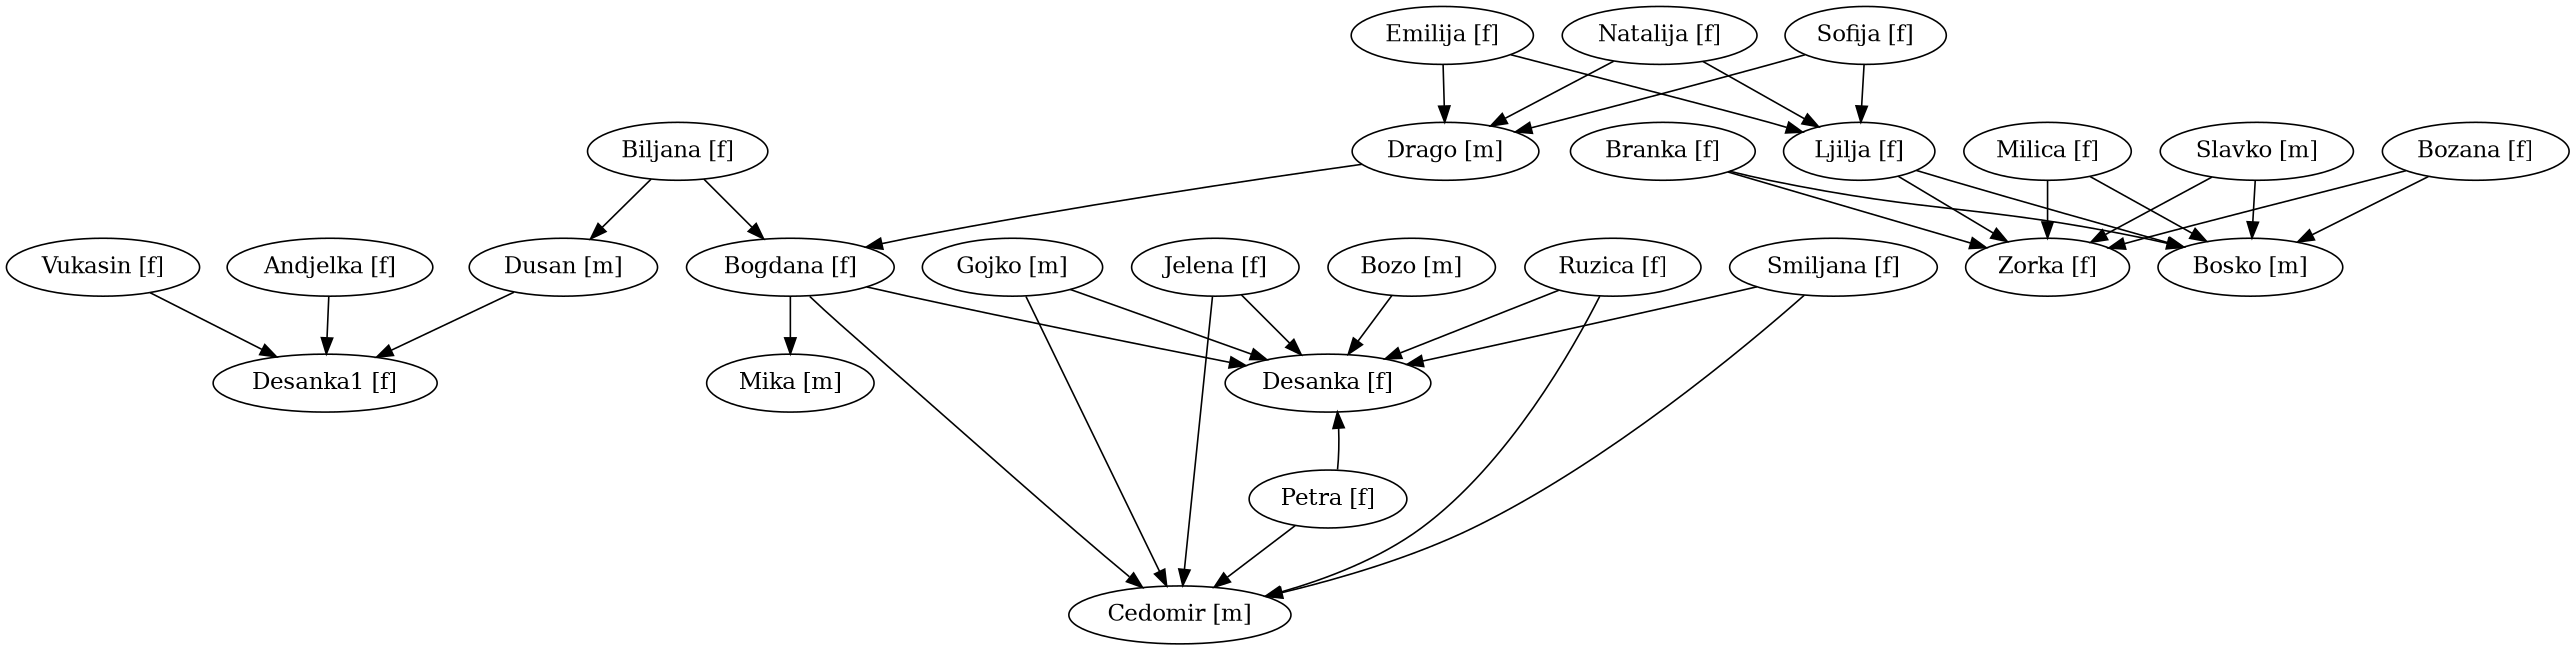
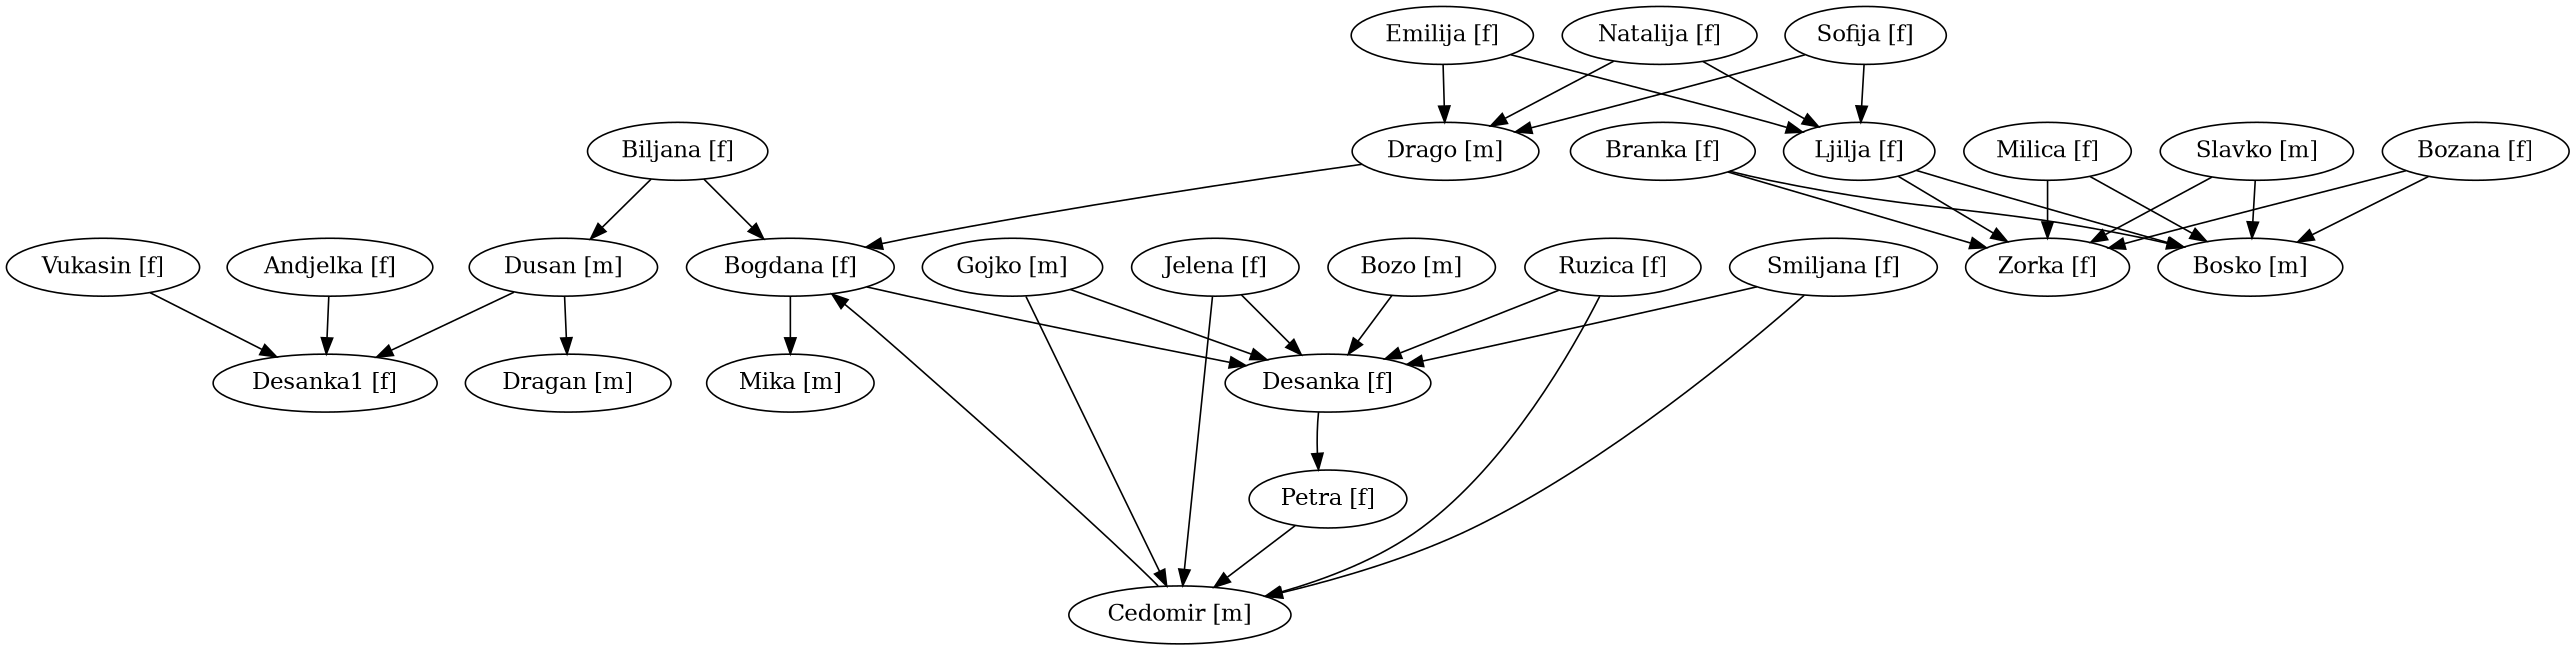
none -> (568, 383)
(969, 438) -> (1003, 443)
(1339, 449) -> (1317, 433)
